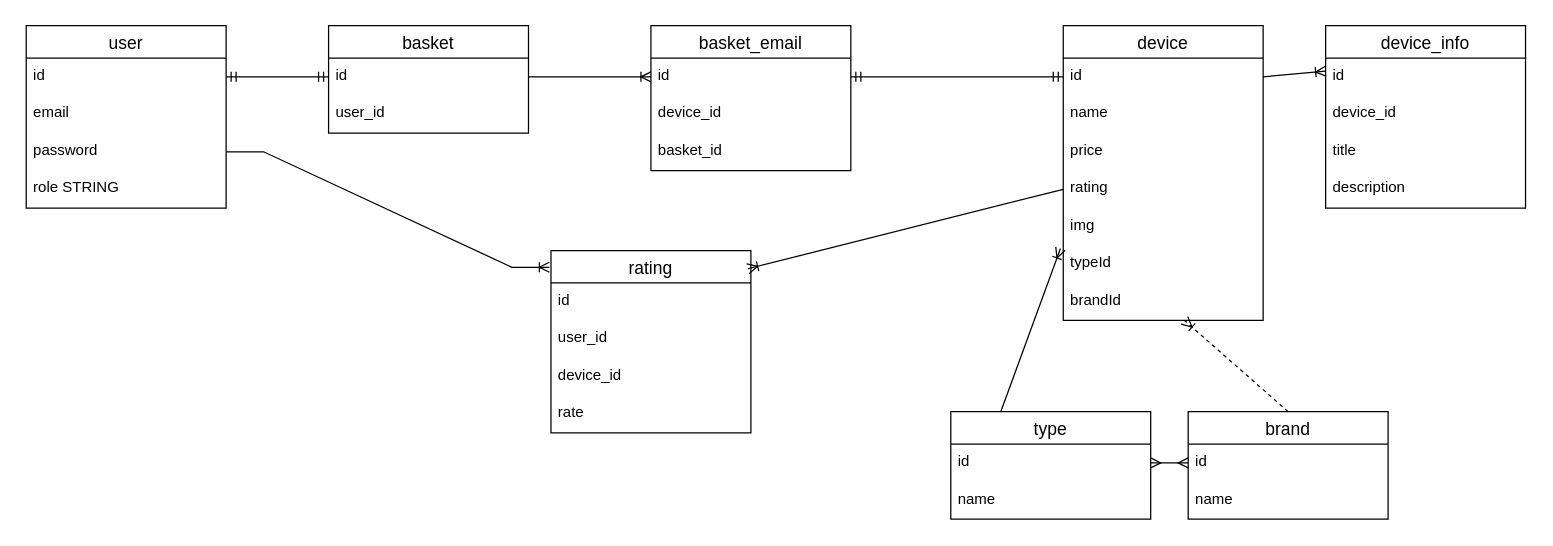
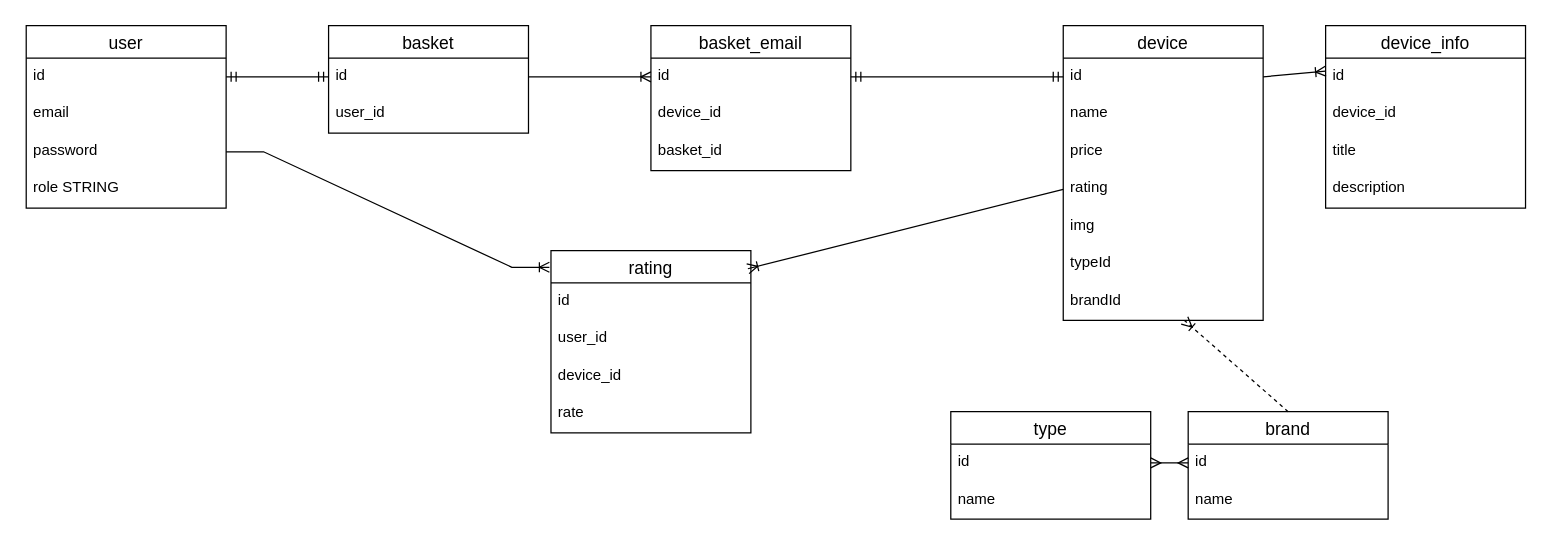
(1030, 331) -> none
